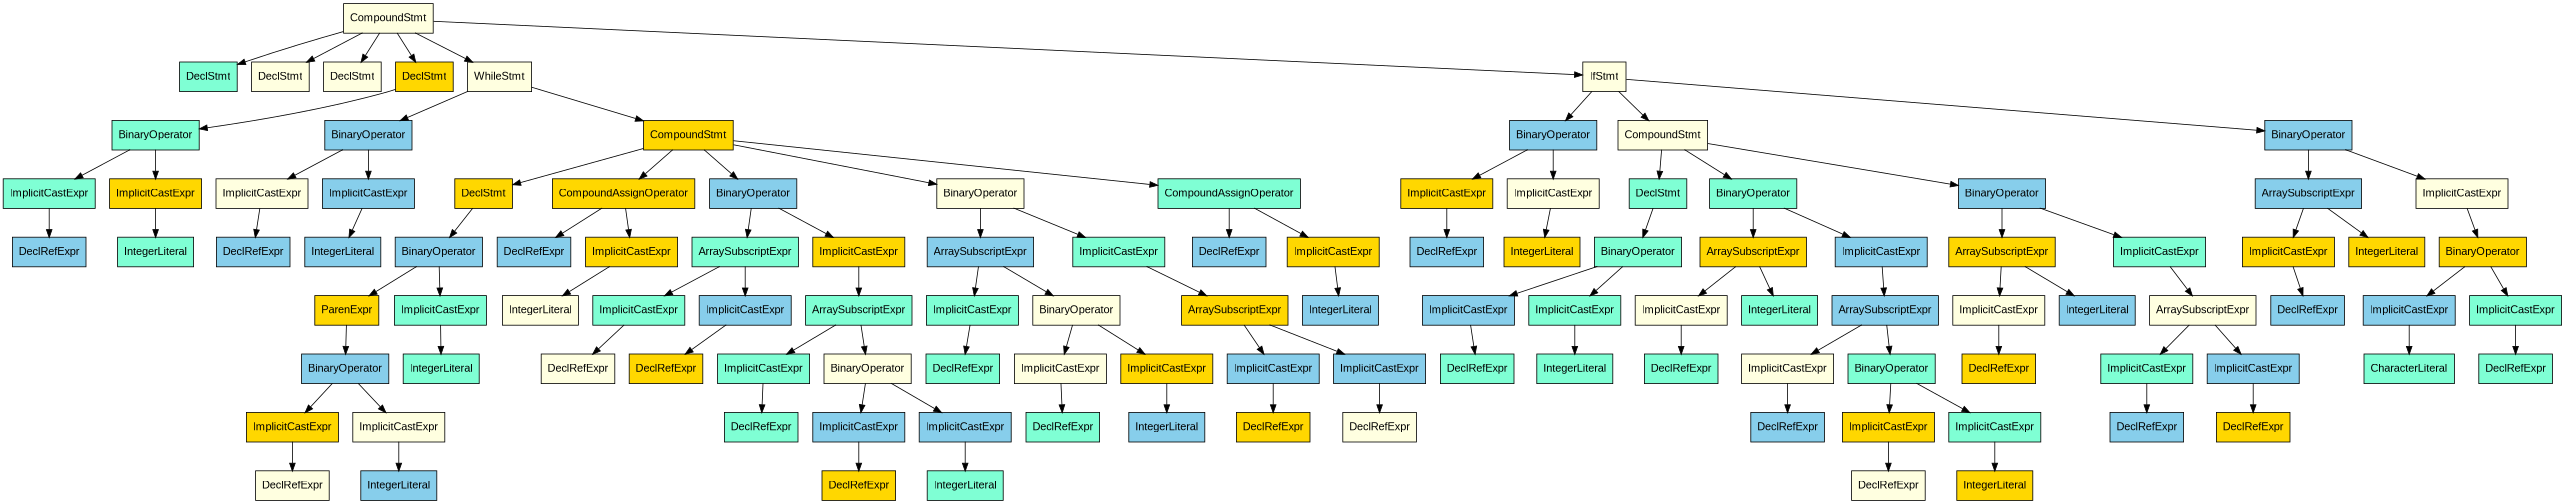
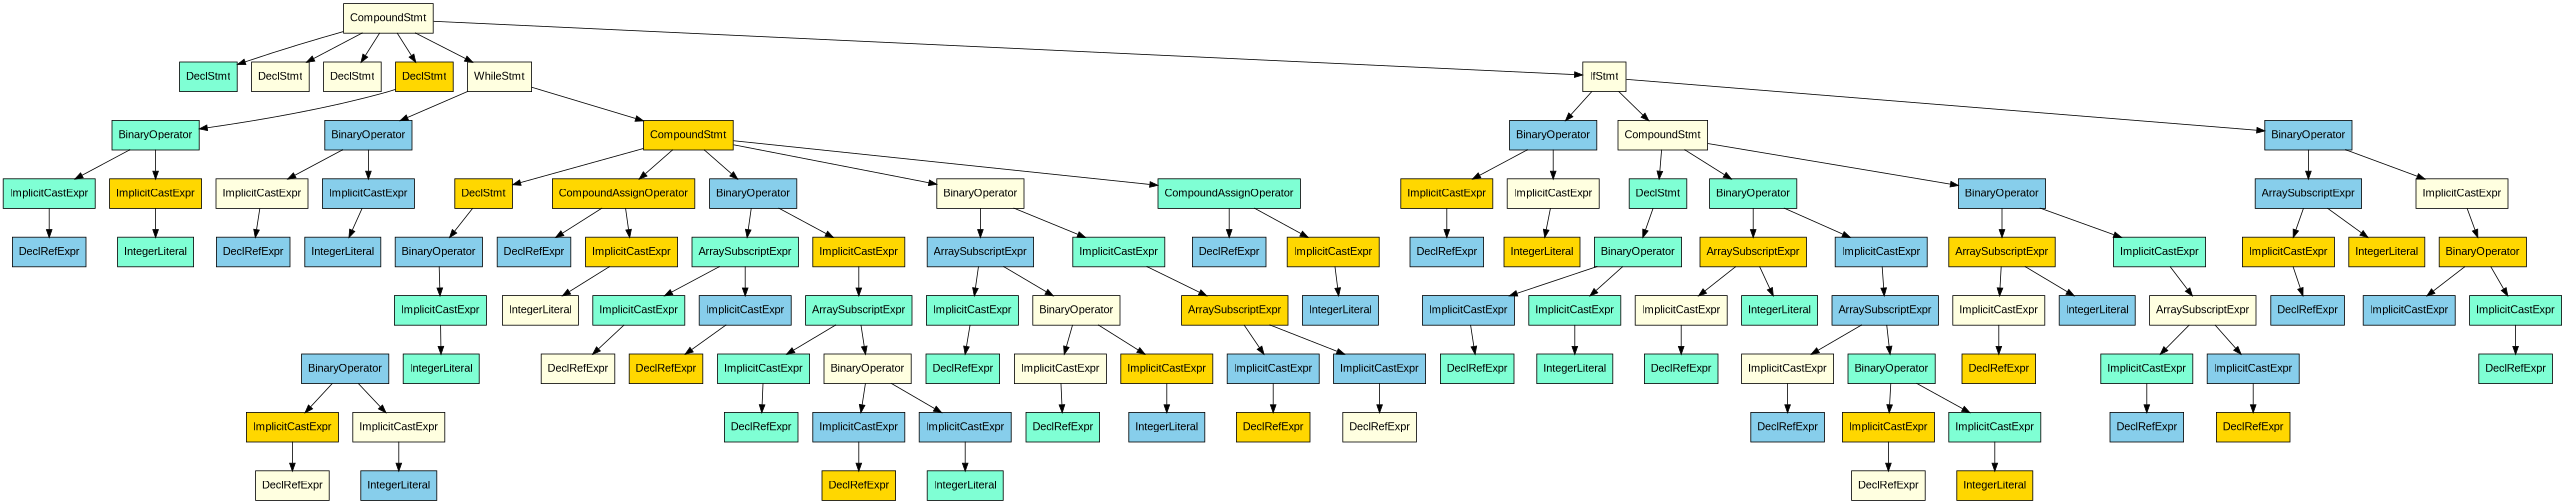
(347, 310) -> none
(2409, 369) -> none
